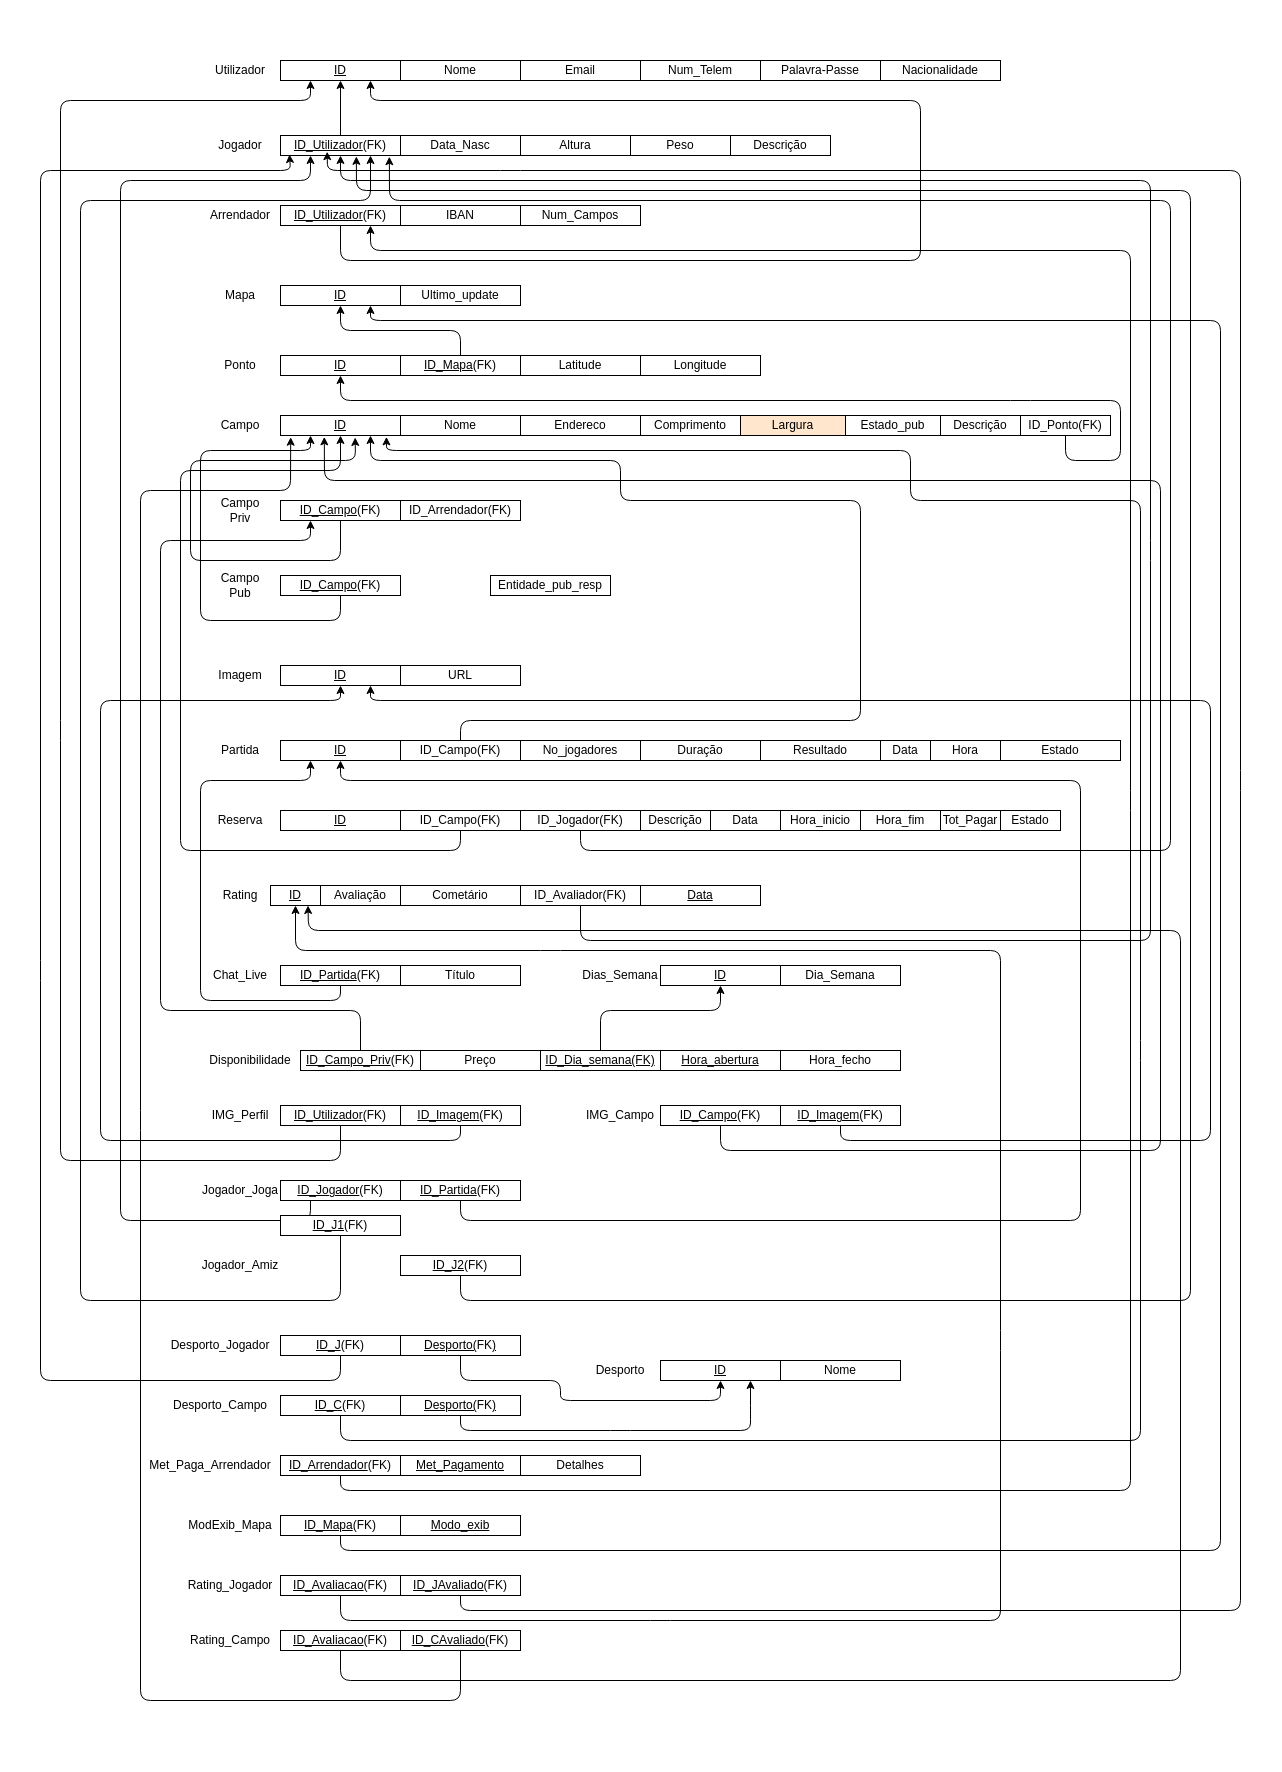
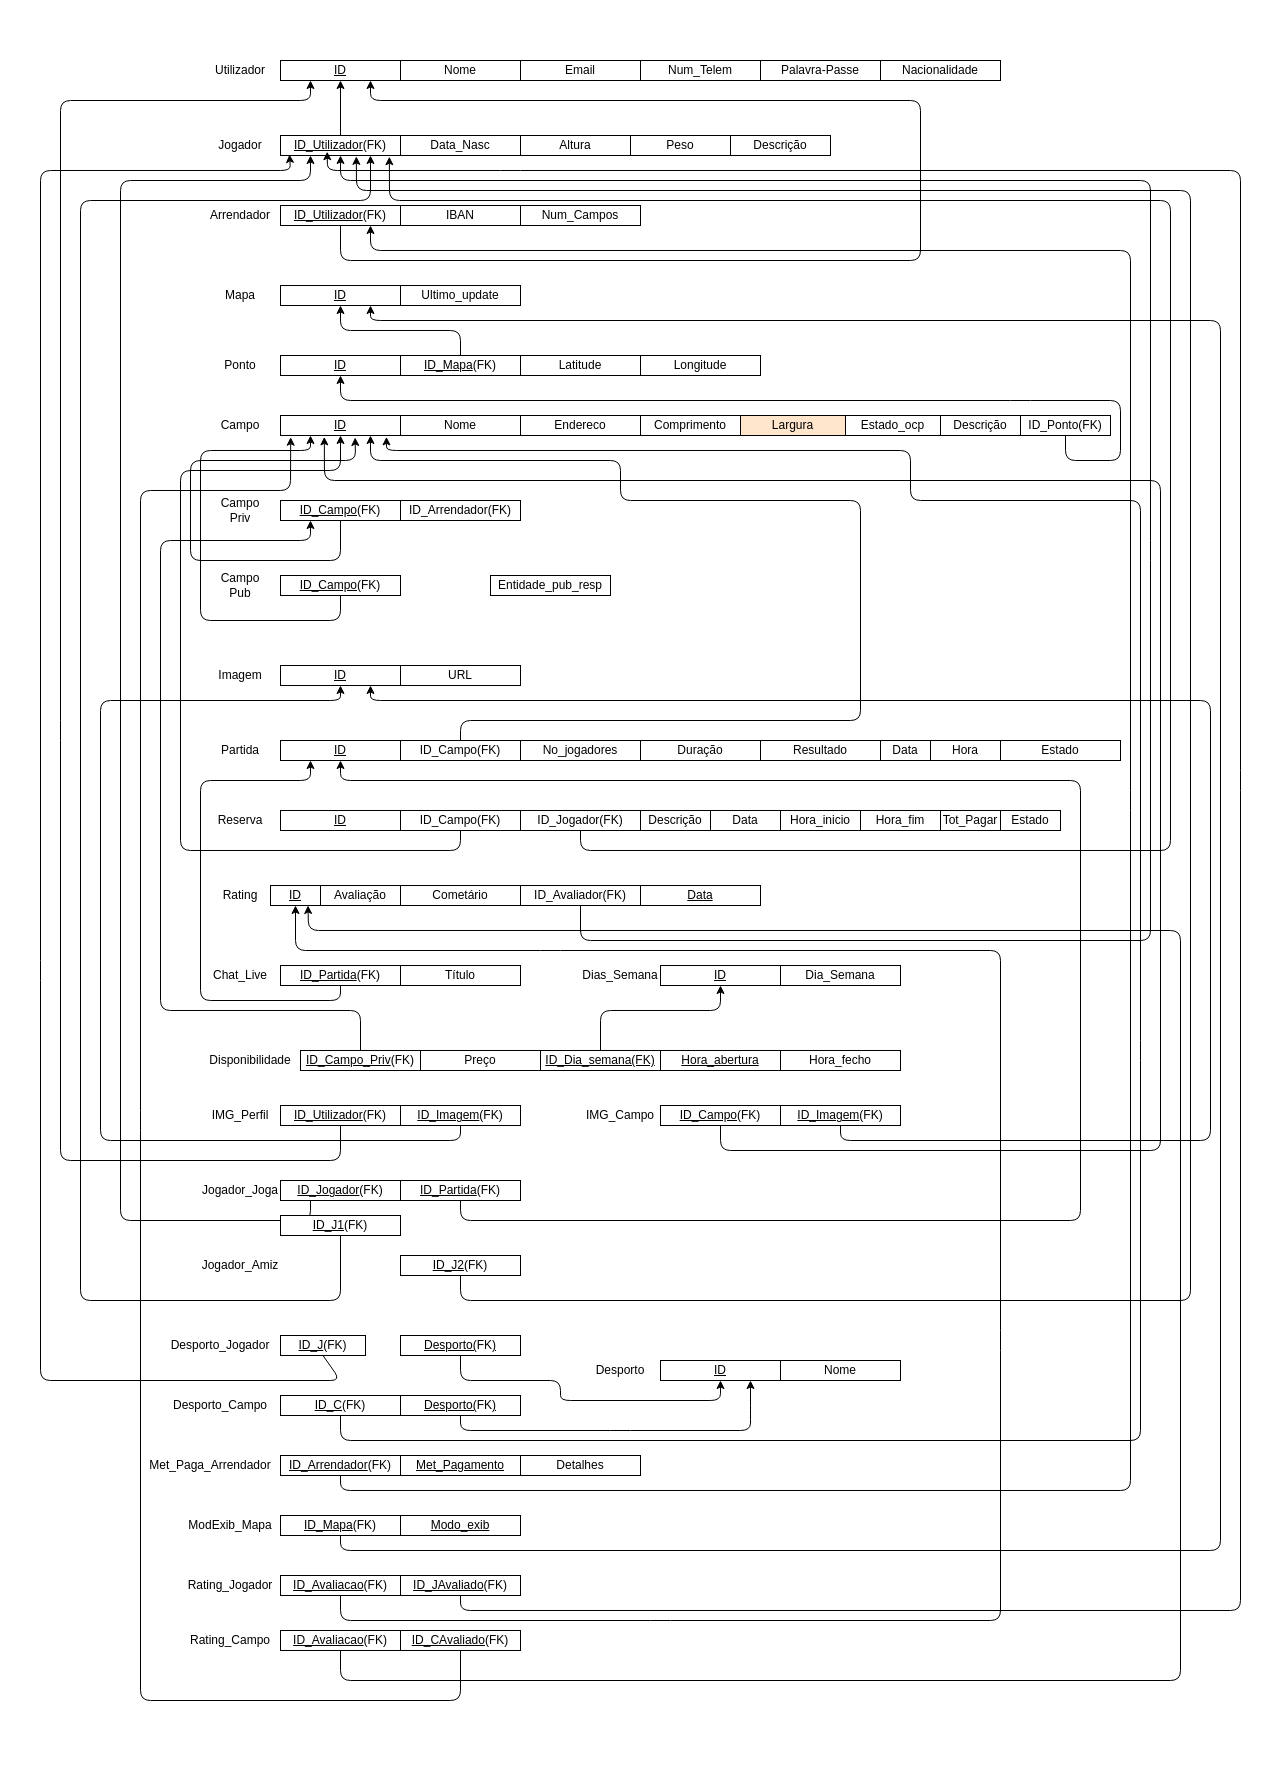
(893, 426) -> (893, 426)
(341, 1346) -> (323, 1346)
